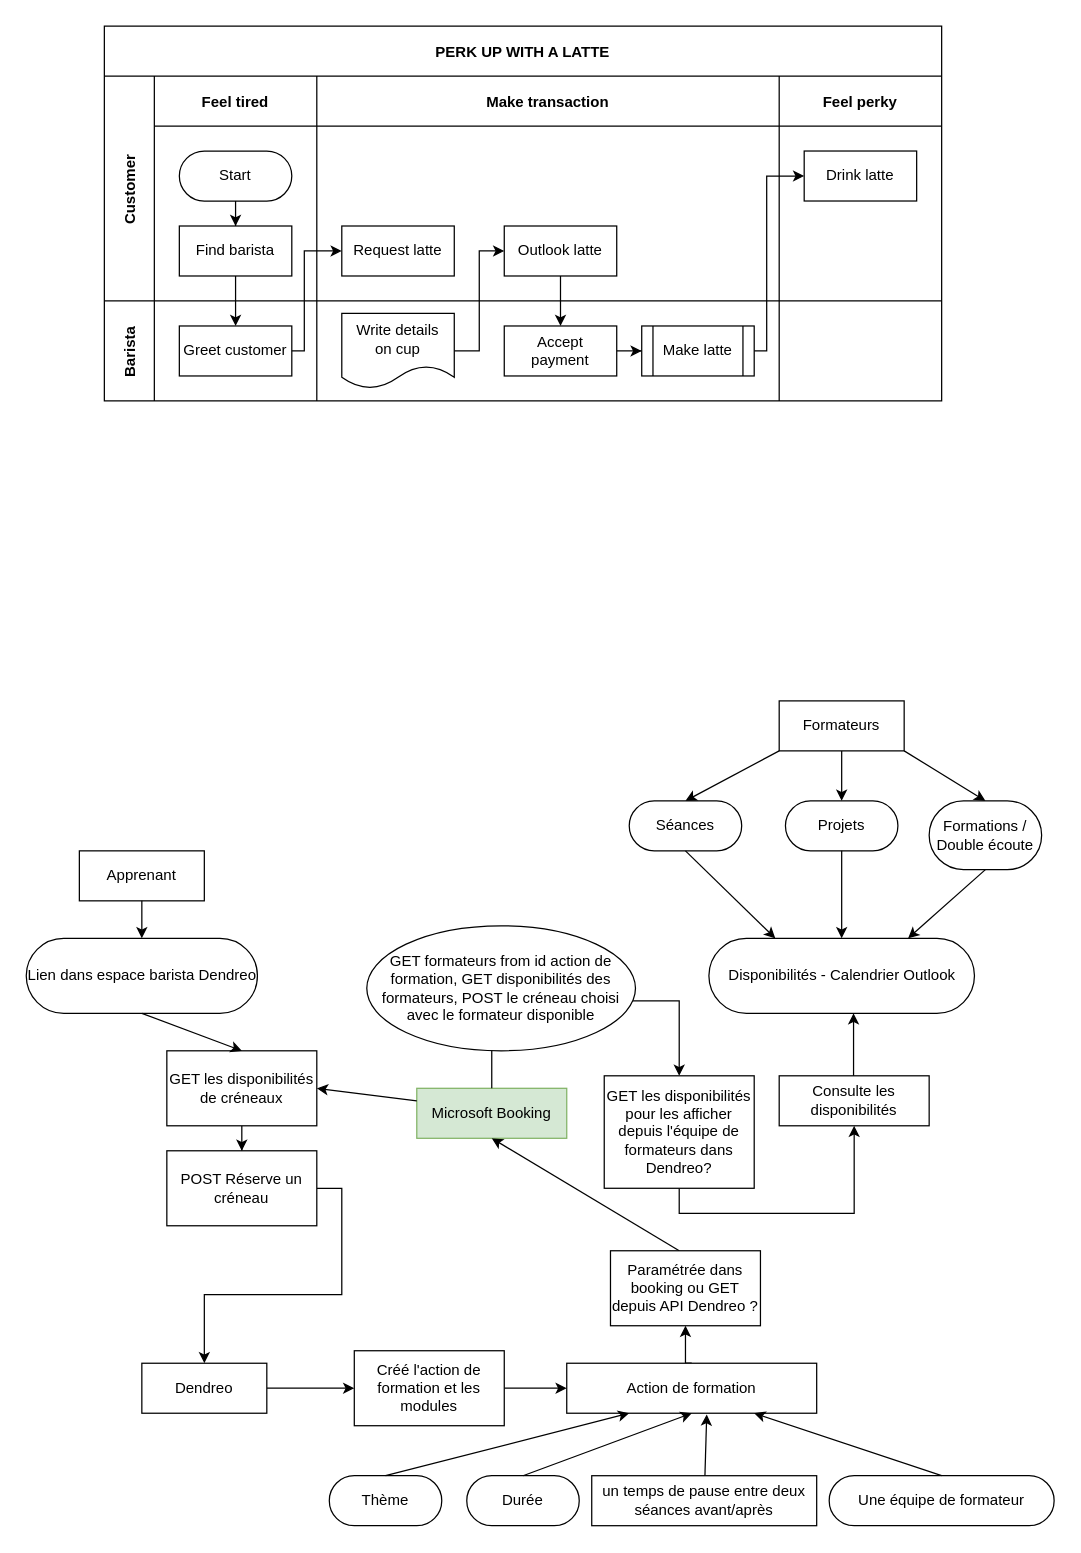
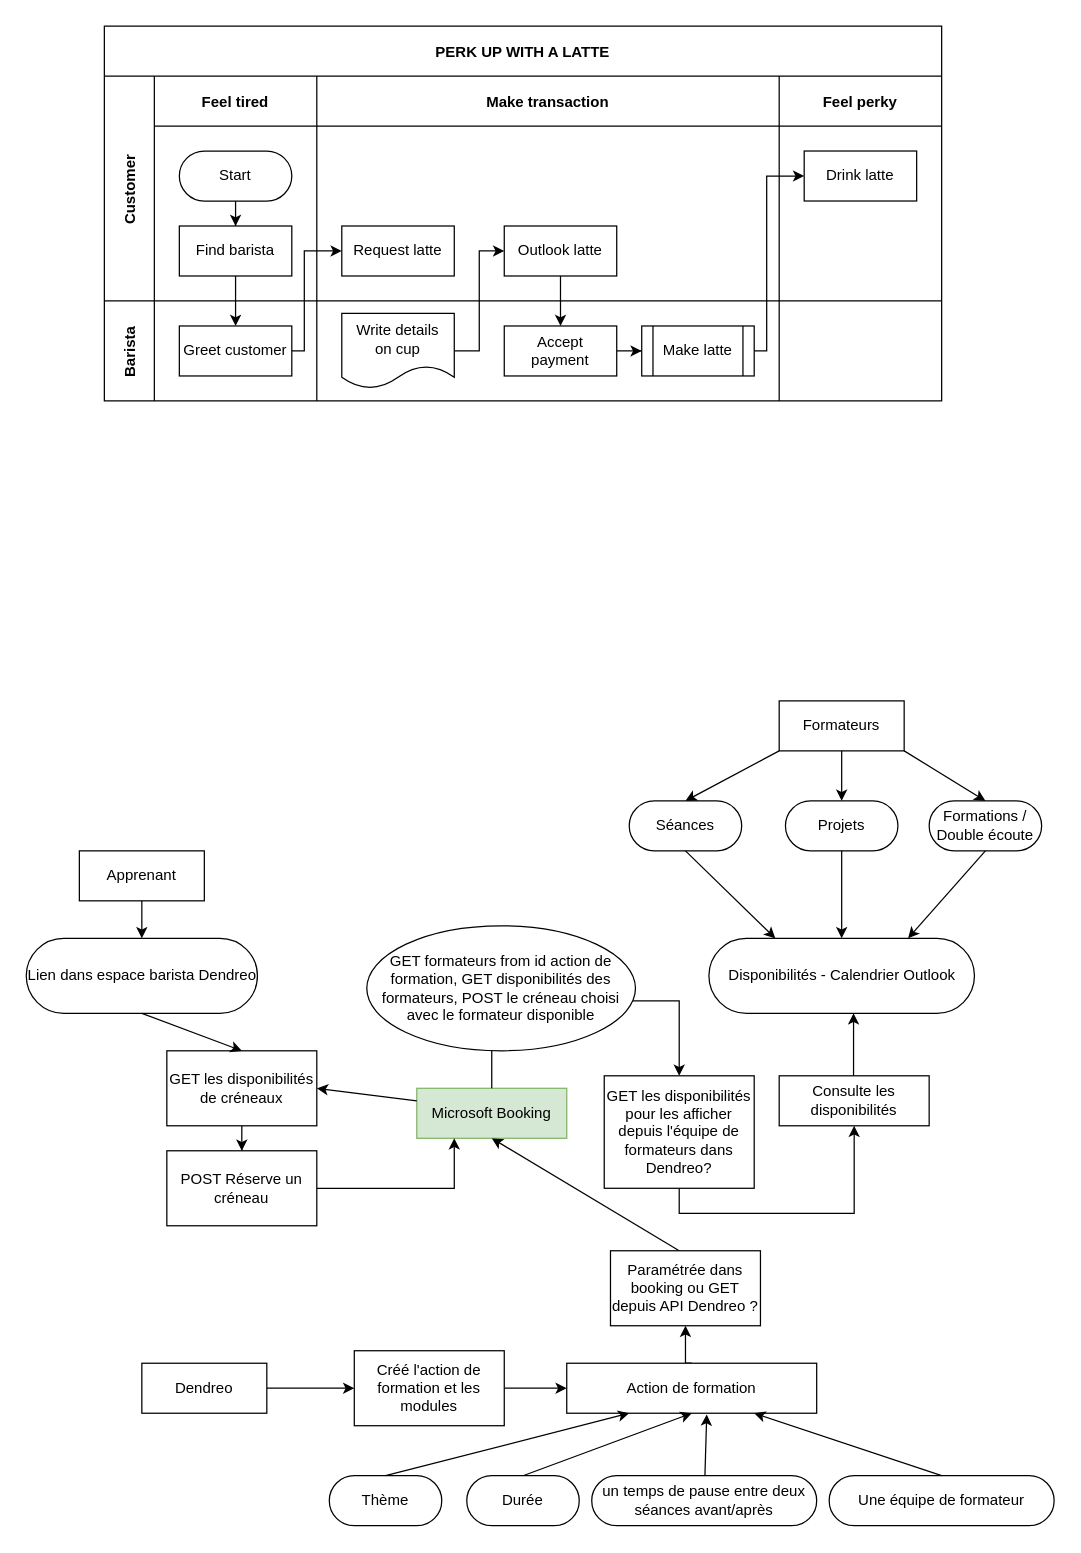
(986, 835) -> (986, 826)
(298, 1294) -> (417, 1188)
(704, 1501) -> (704, 1501)
